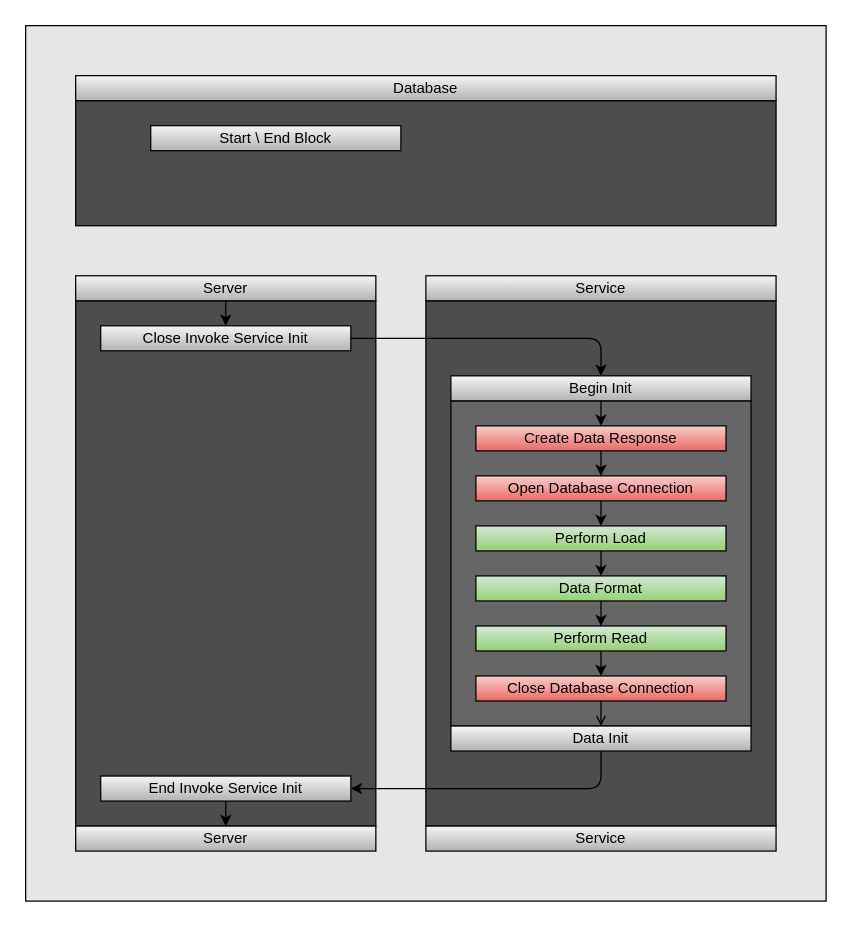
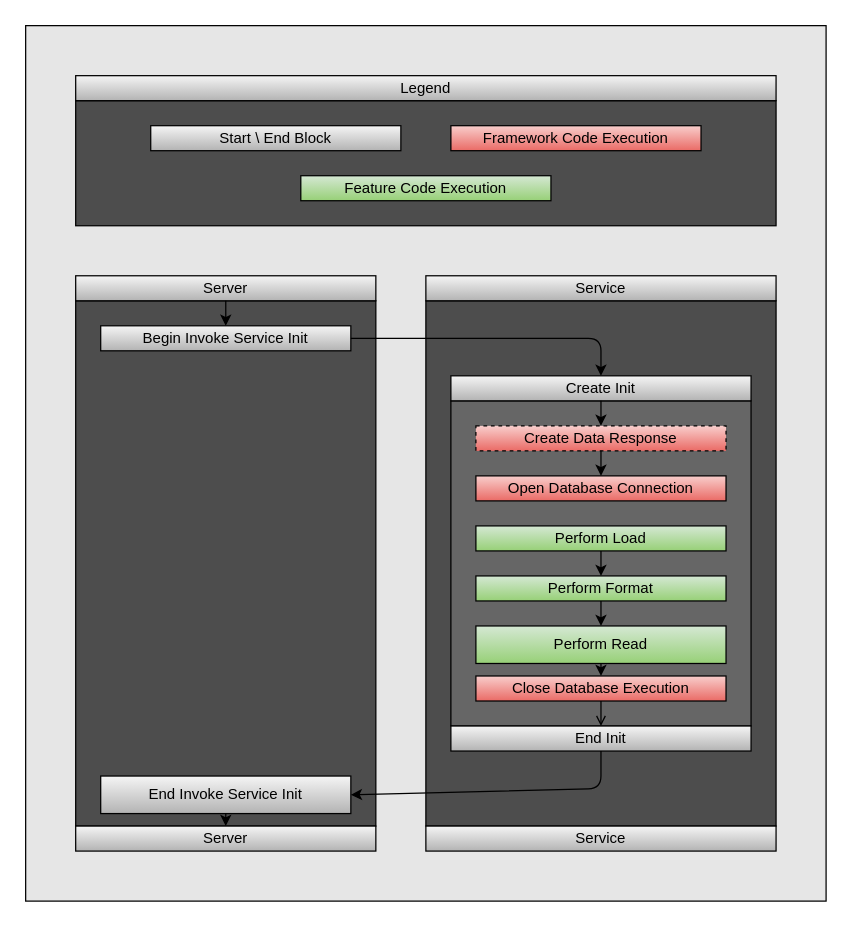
(426, 88) -> (426, 88)
none -> (576, 138)
none -> (426, 188)
(226, 338) -> (226, 338)
(601, 388) -> (601, 388)
(601, 438) -> (601, 438)
(601, 509) -> none
(601, 588) -> (601, 588)
(601, 638) -> (601, 644)
(601, 688) -> (601, 688)
(601, 738) -> (601, 738)
(226, 788) -> (226, 794)
